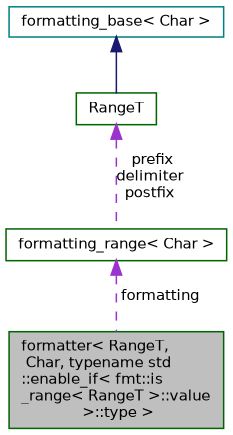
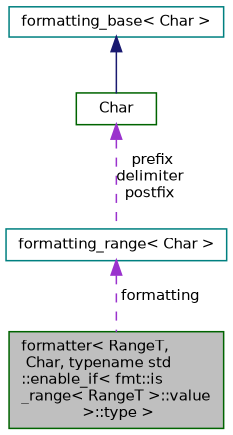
(116, 109) -> (116, 109)
(116, 245) -> (116, 245)
